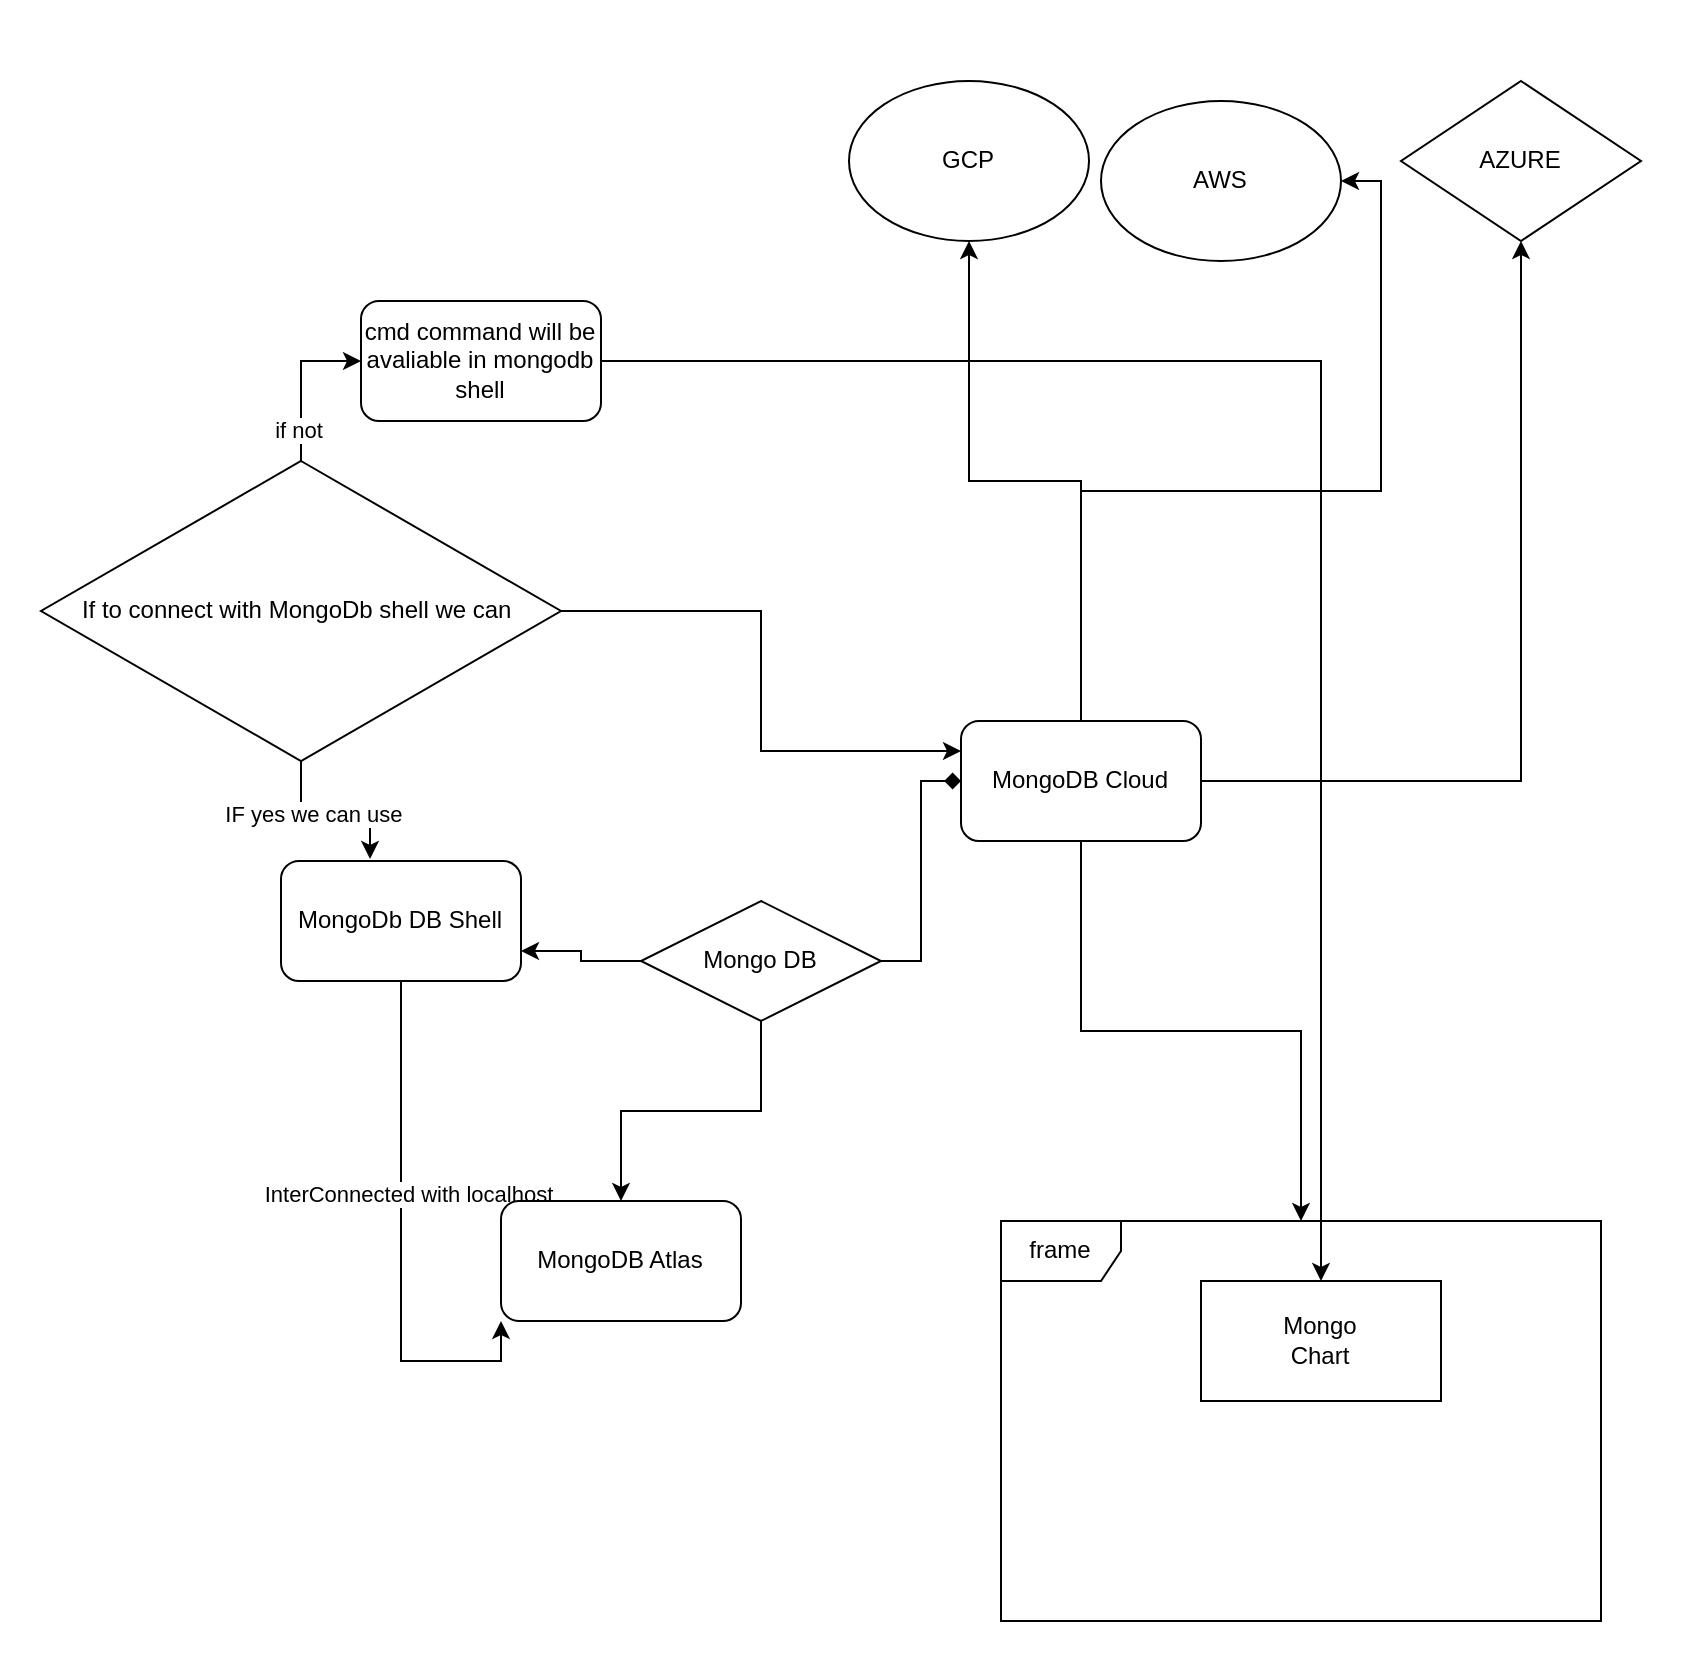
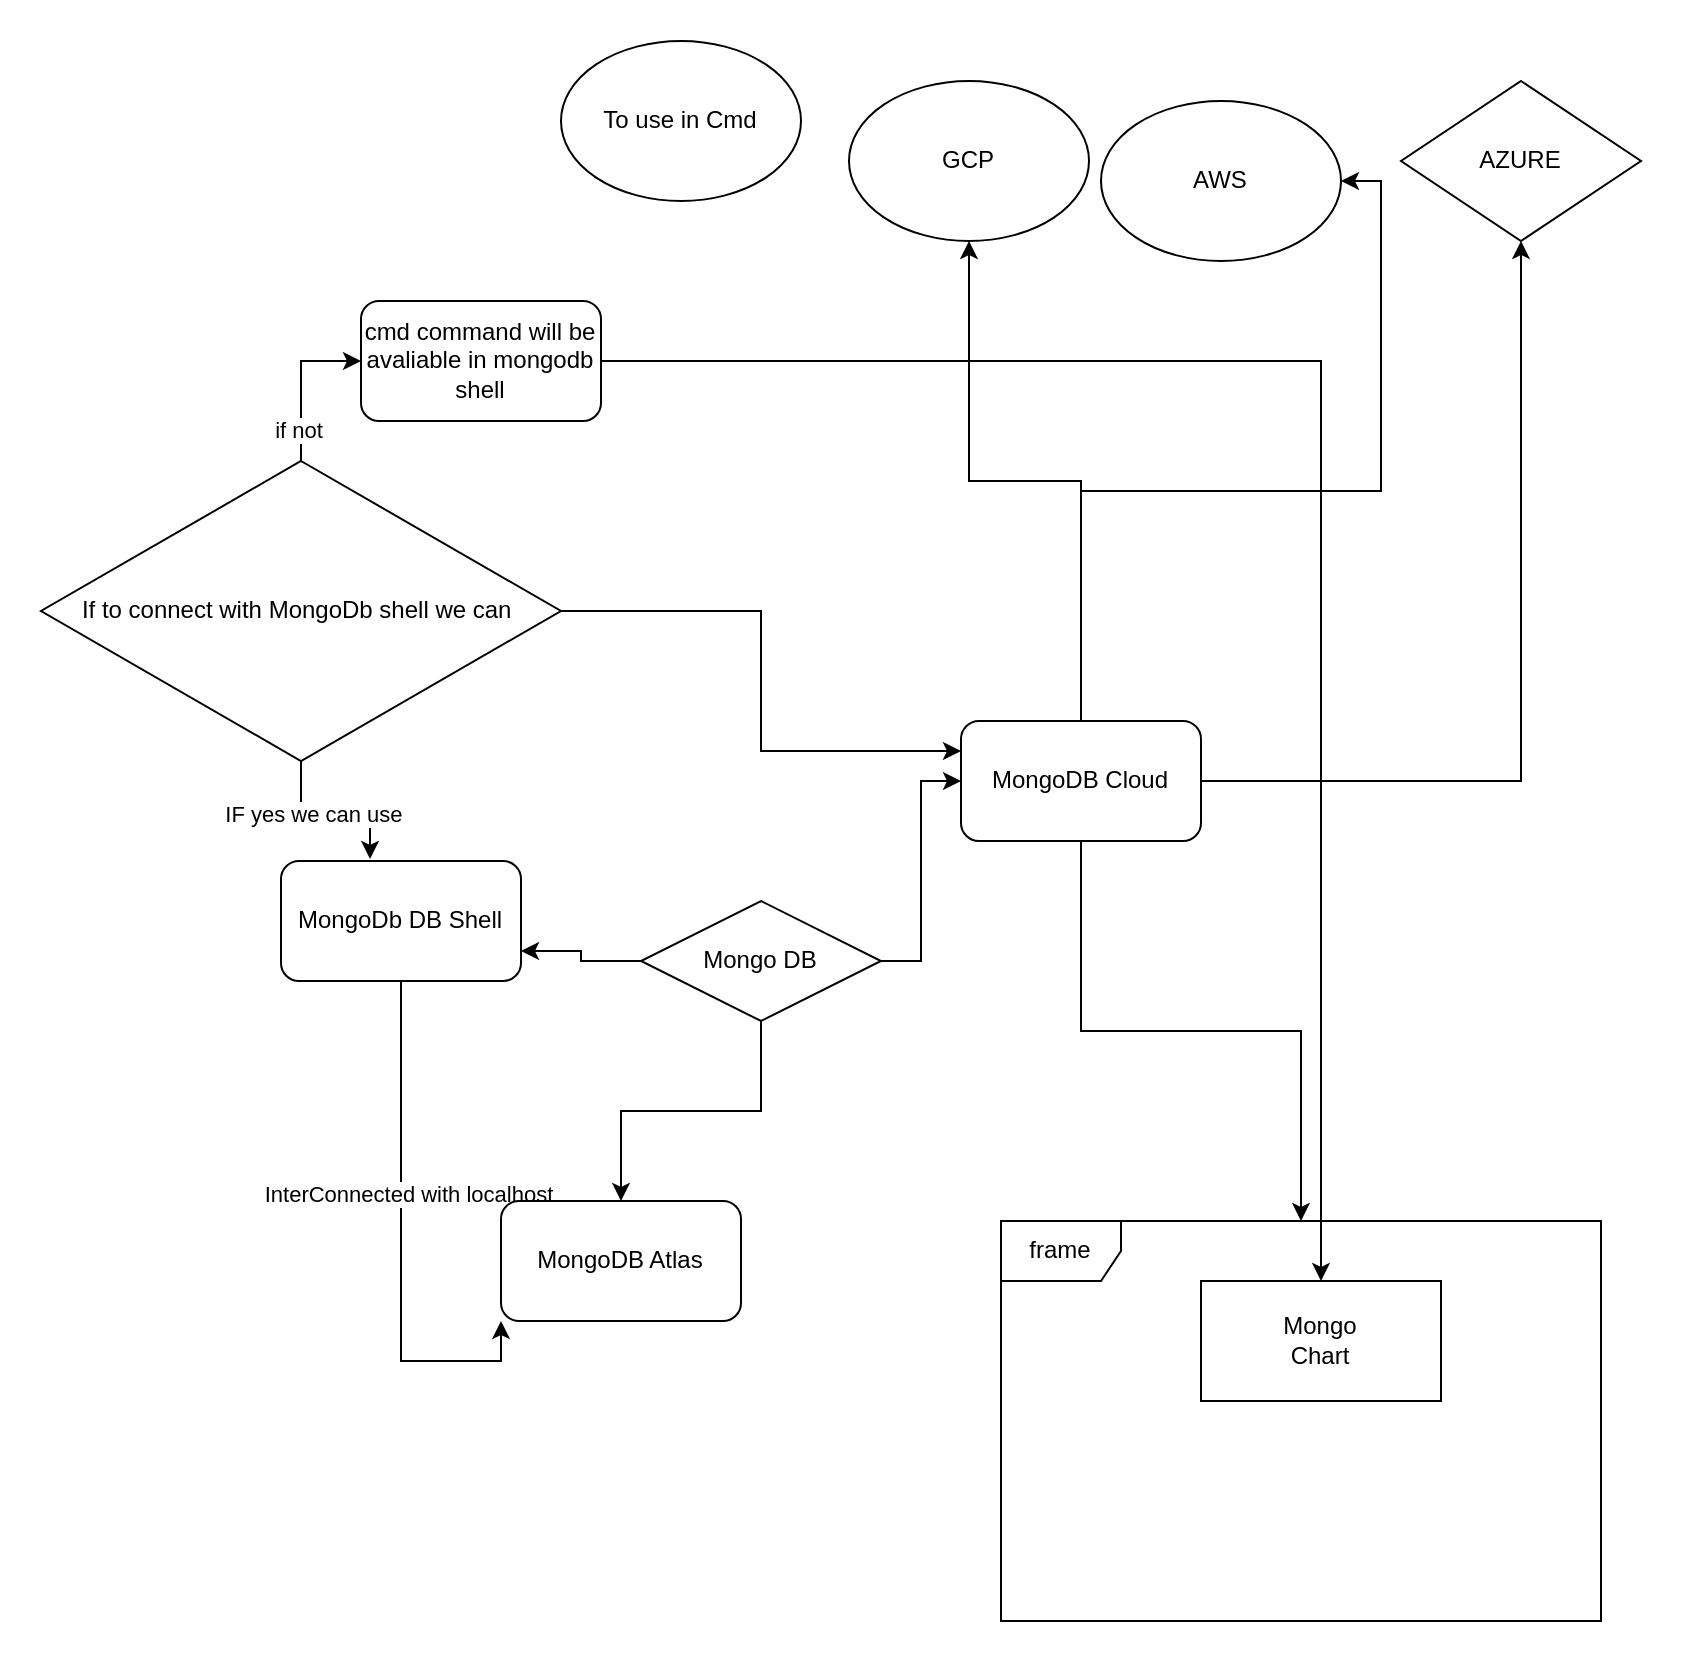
none -> (681, 121)
(944, 781) -> (945, 781)
